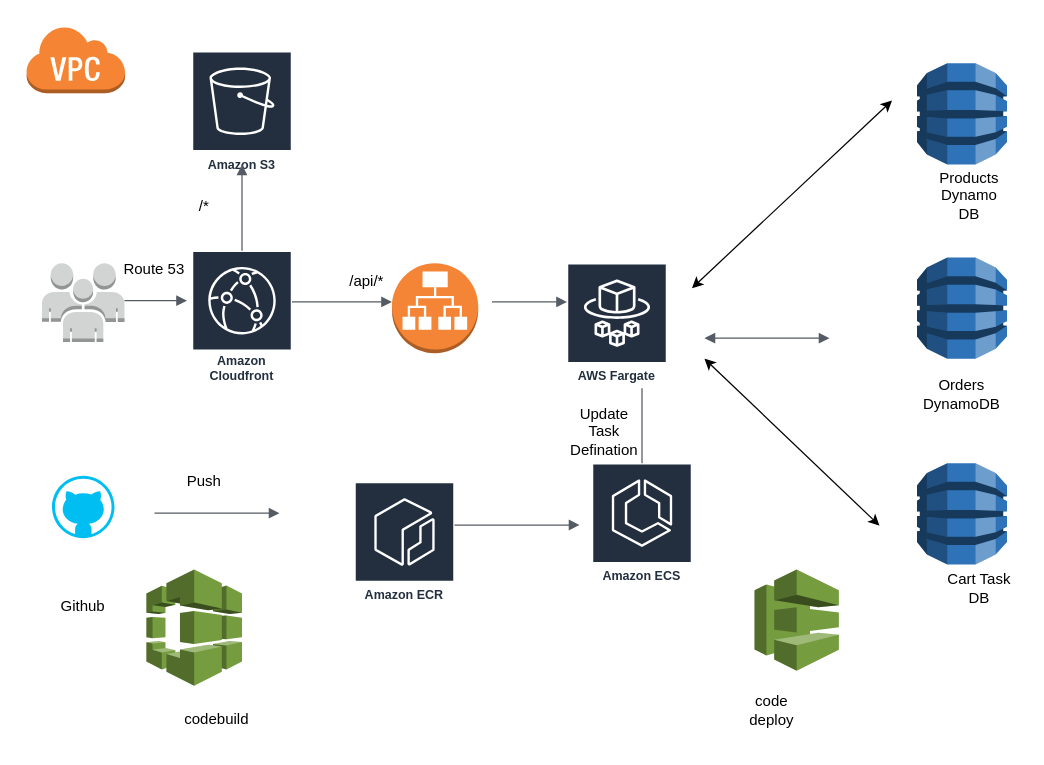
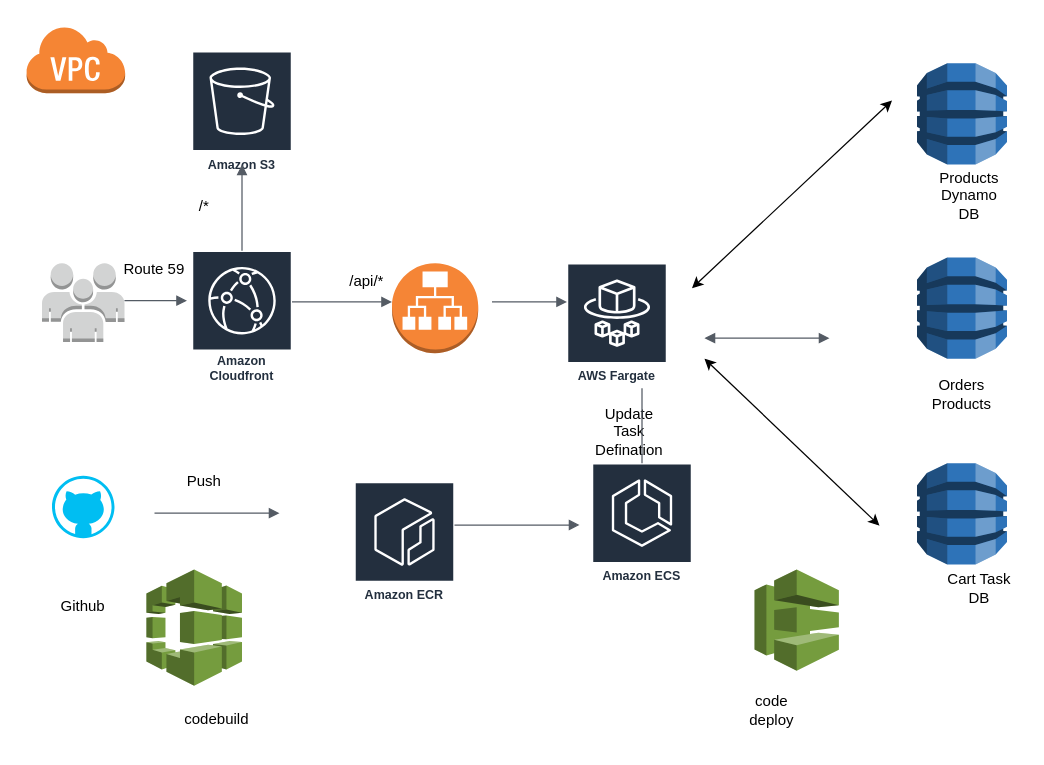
(154, 269) -> (154, 269)
(962, 394) -> (962, 394)
(604, 432) -> (629, 432)
